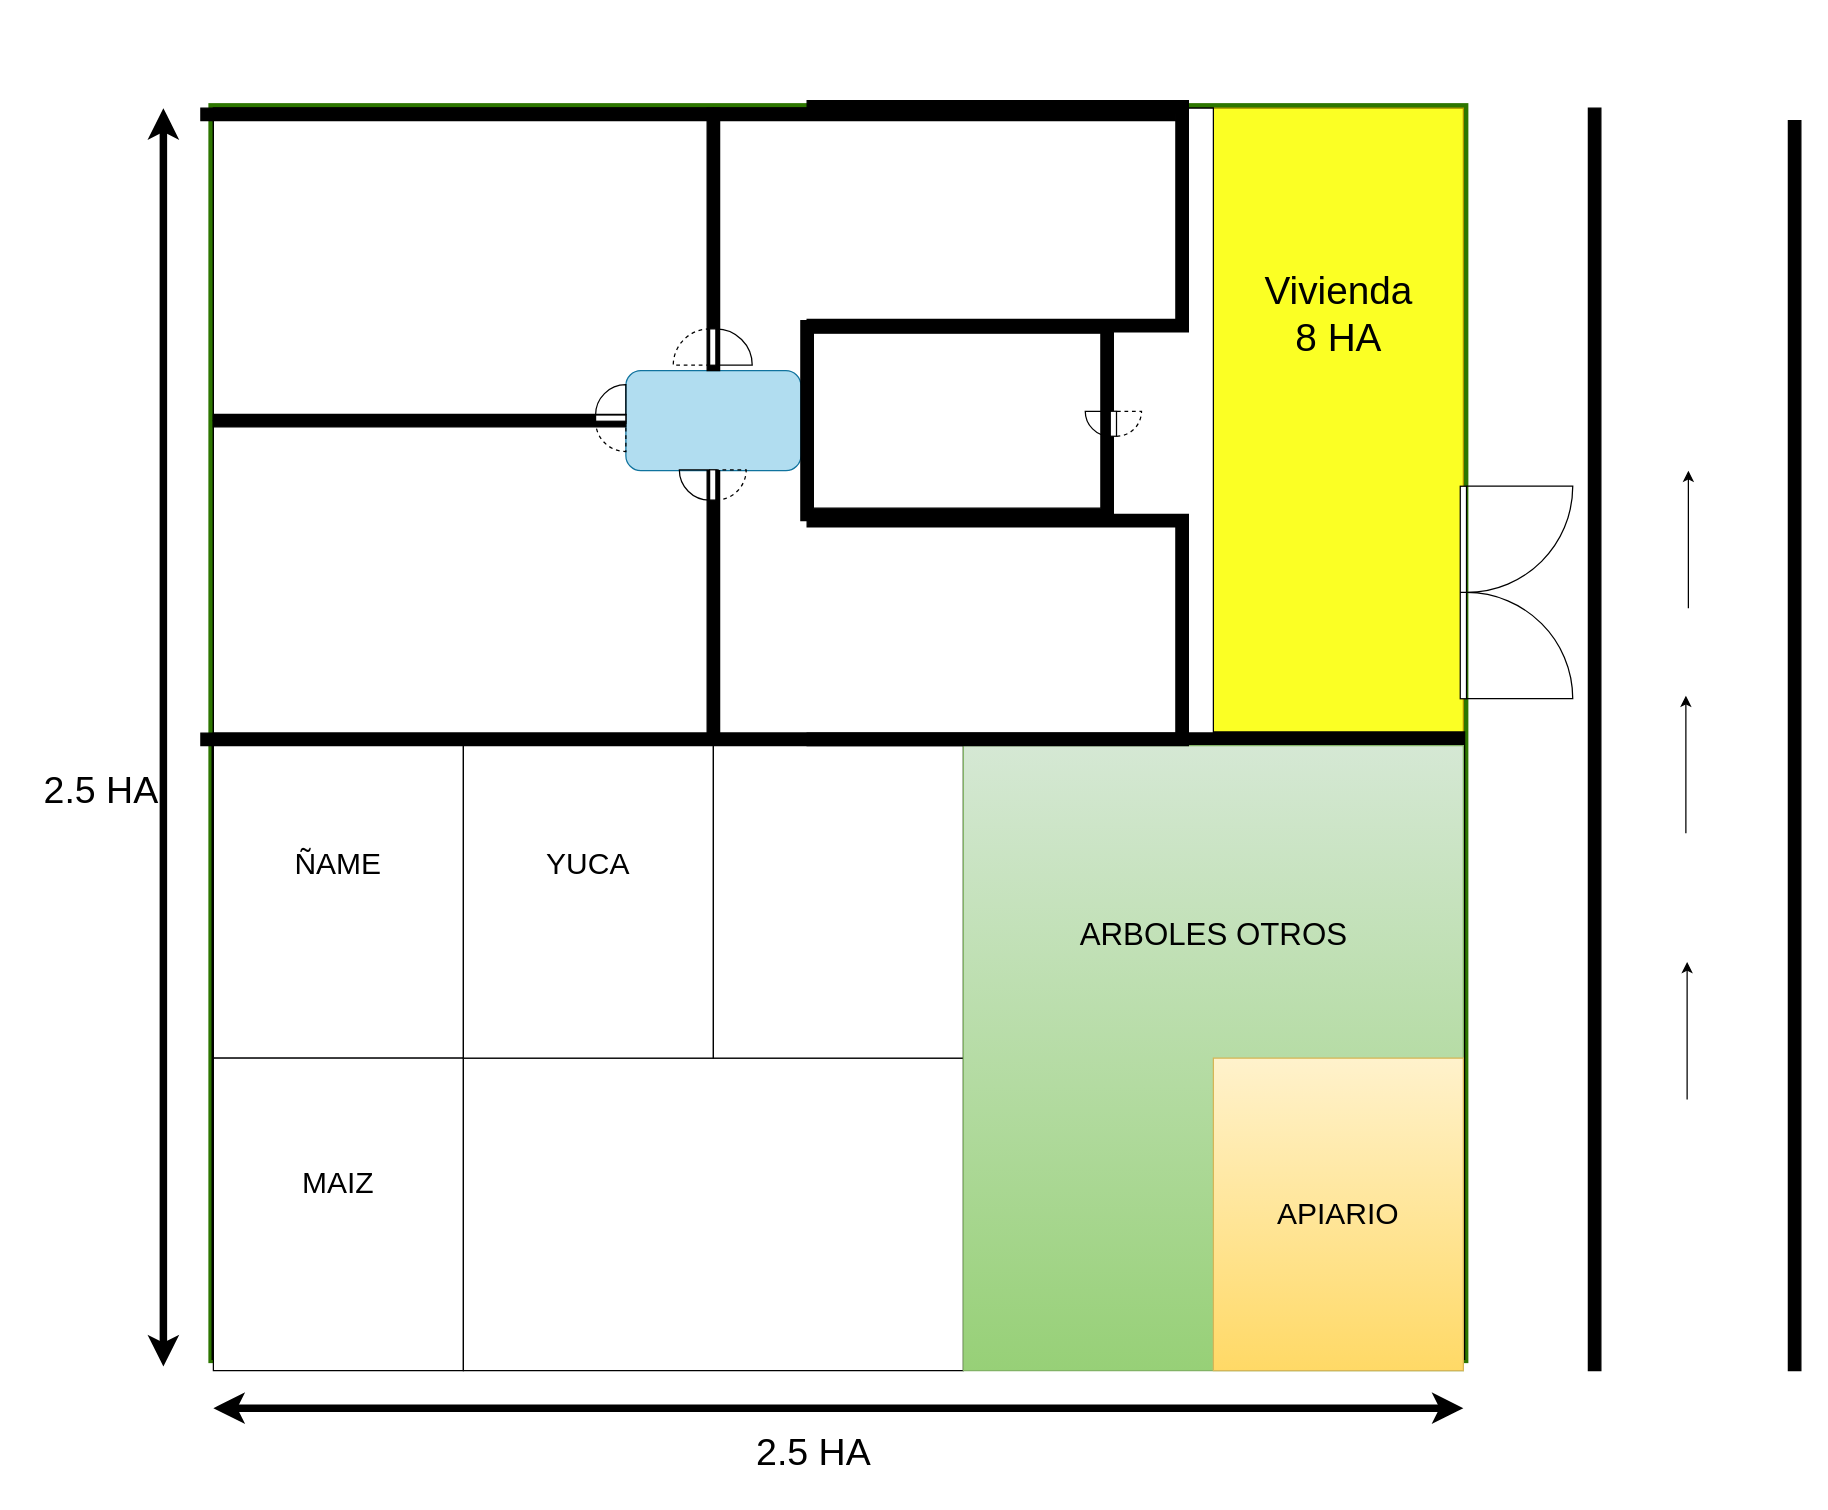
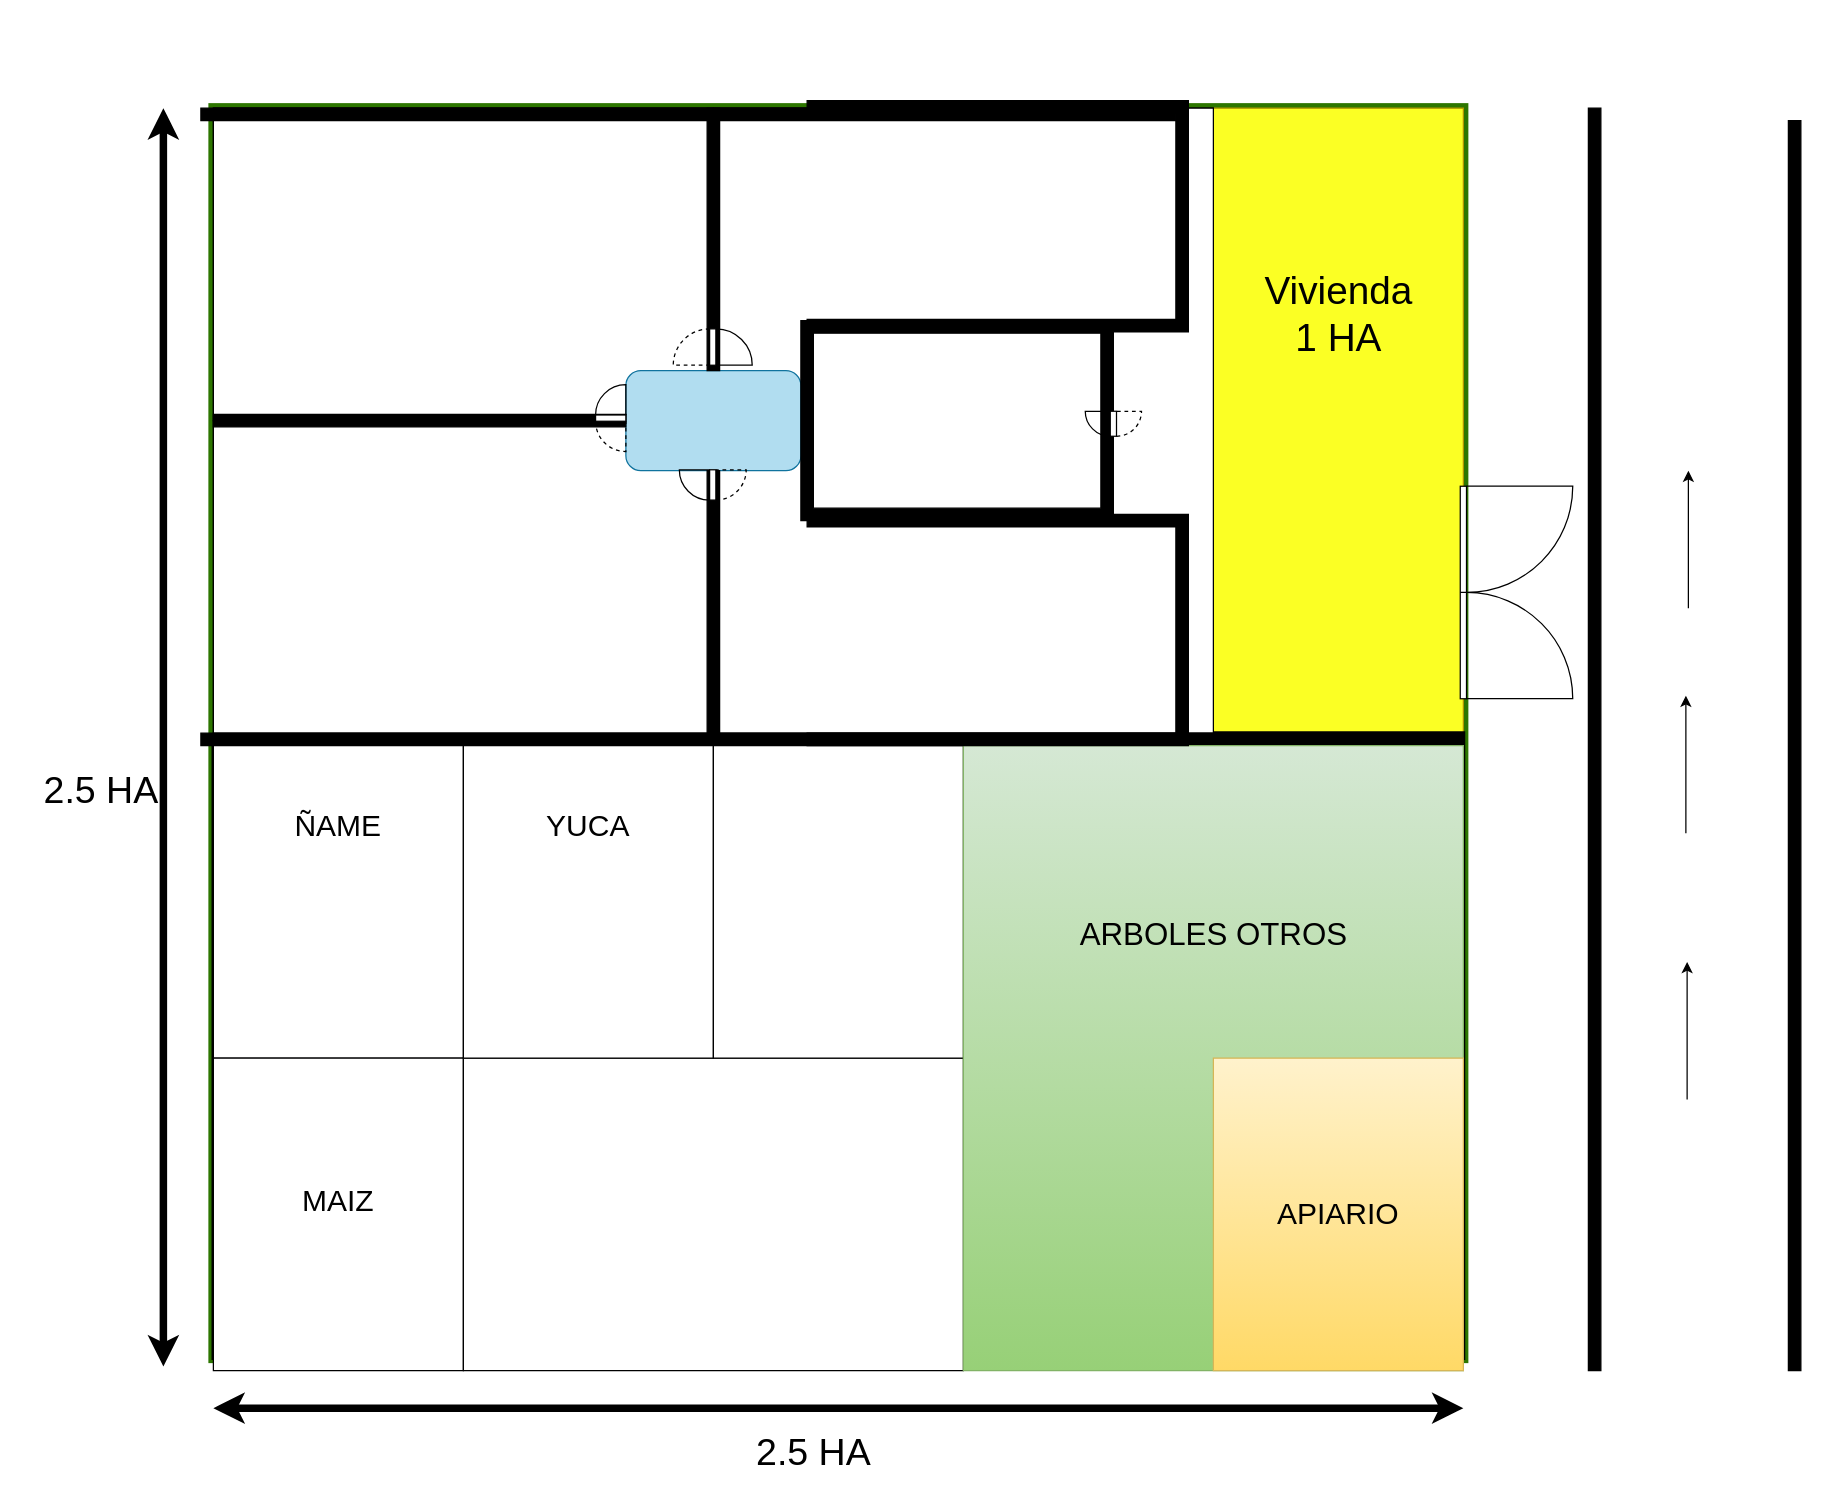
(1339, 314) -> (1339, 314)
(338, 864) -> (338, 827)
(588, 864) -> (588, 827)
(338, 1183) -> (338, 1202)
